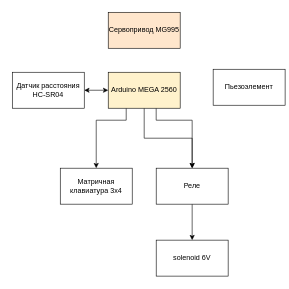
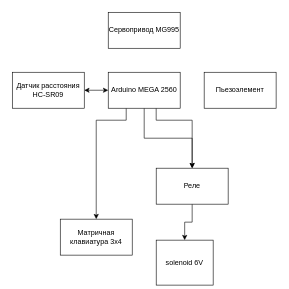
(144, 30) -> (144, 30)
(249, 87) -> (240, 90)
(48, 90) -> (48, 90)
(144, 90) -> (144, 90)
(96, 186) -> (96, 237)
(192, 258) -> (185, 263)
